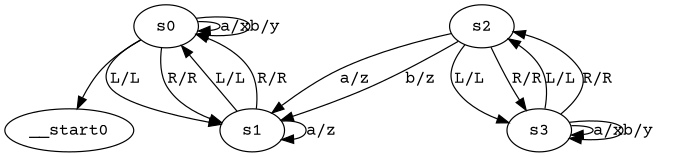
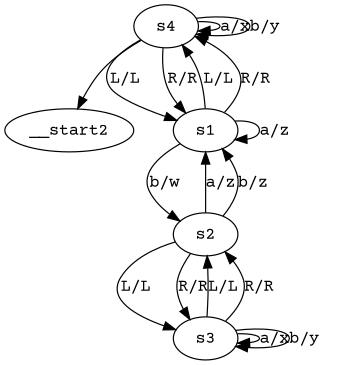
(166, 26) -> (166, 26)
(69, 130) -> (69, 130)
none -> (148, 176)
